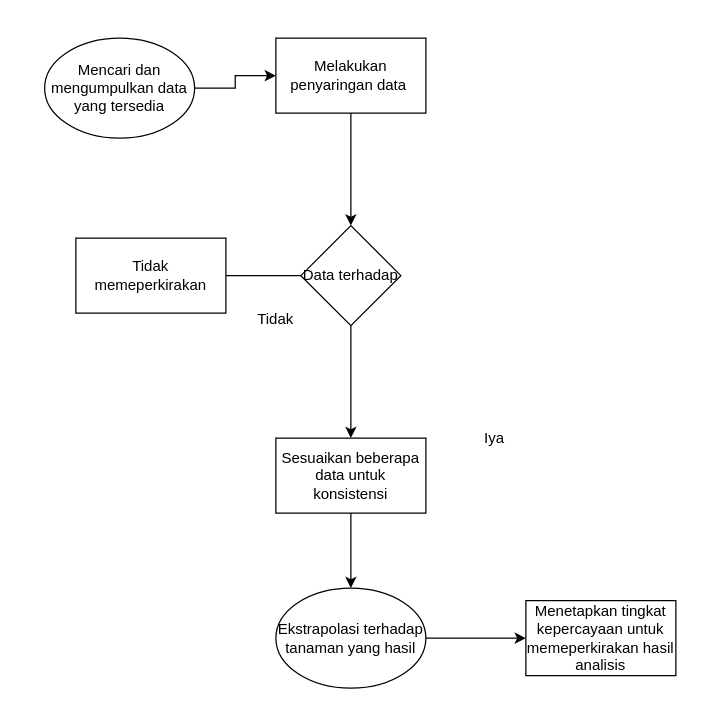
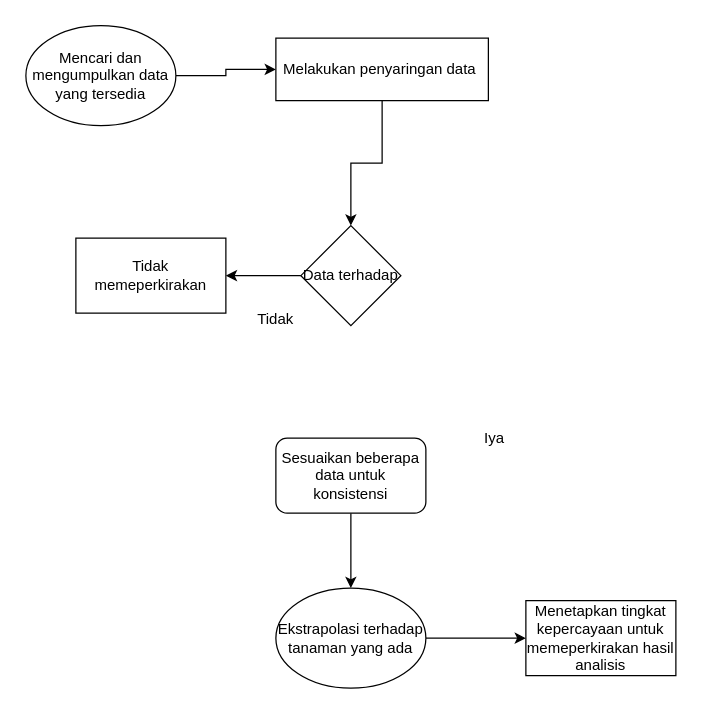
(351, 76) -> (382, 69)
(119, 88) -> (101, 76)
(232, 276) -> (236, 276)
(351, 378) -> none
(351, 476) -> (351, 476)
(351, 638) -> (351, 638)
